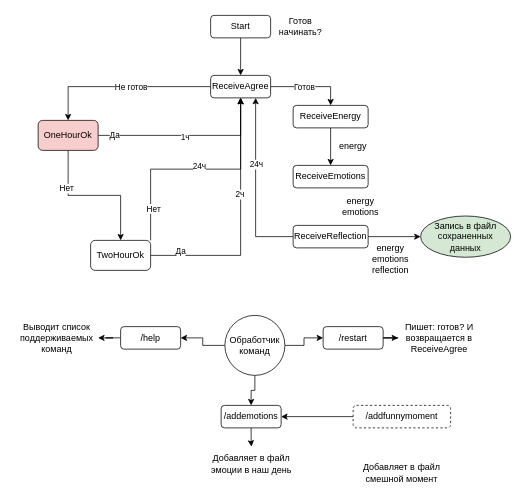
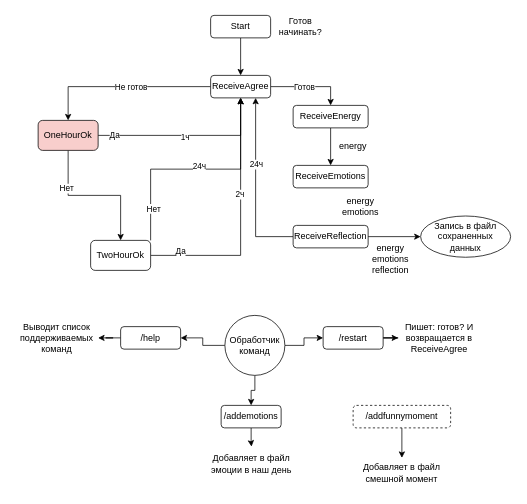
(465, 237) -> (465, 237)
(320, 417) -> (402, 451)
